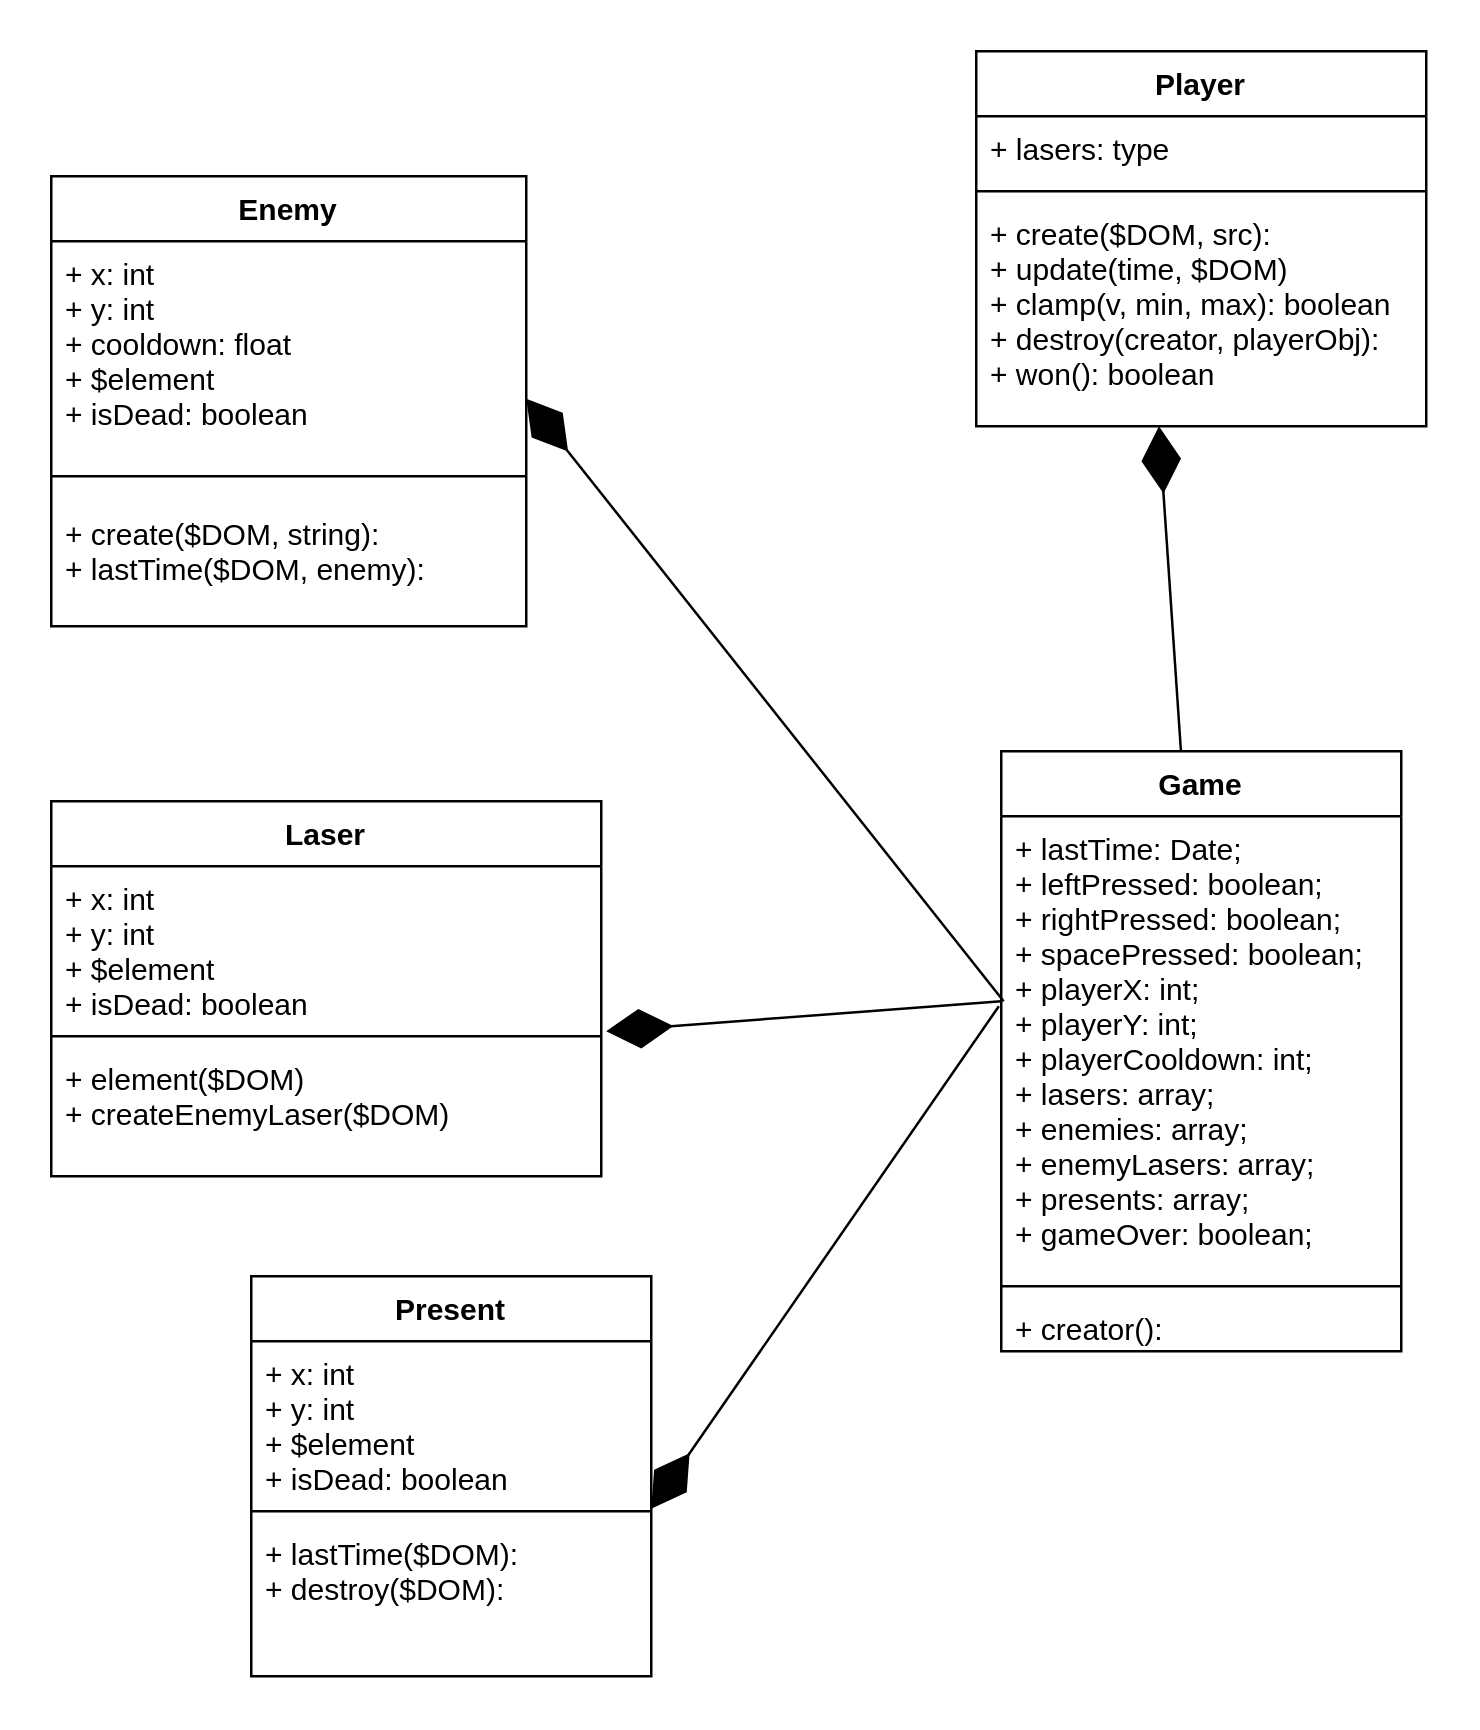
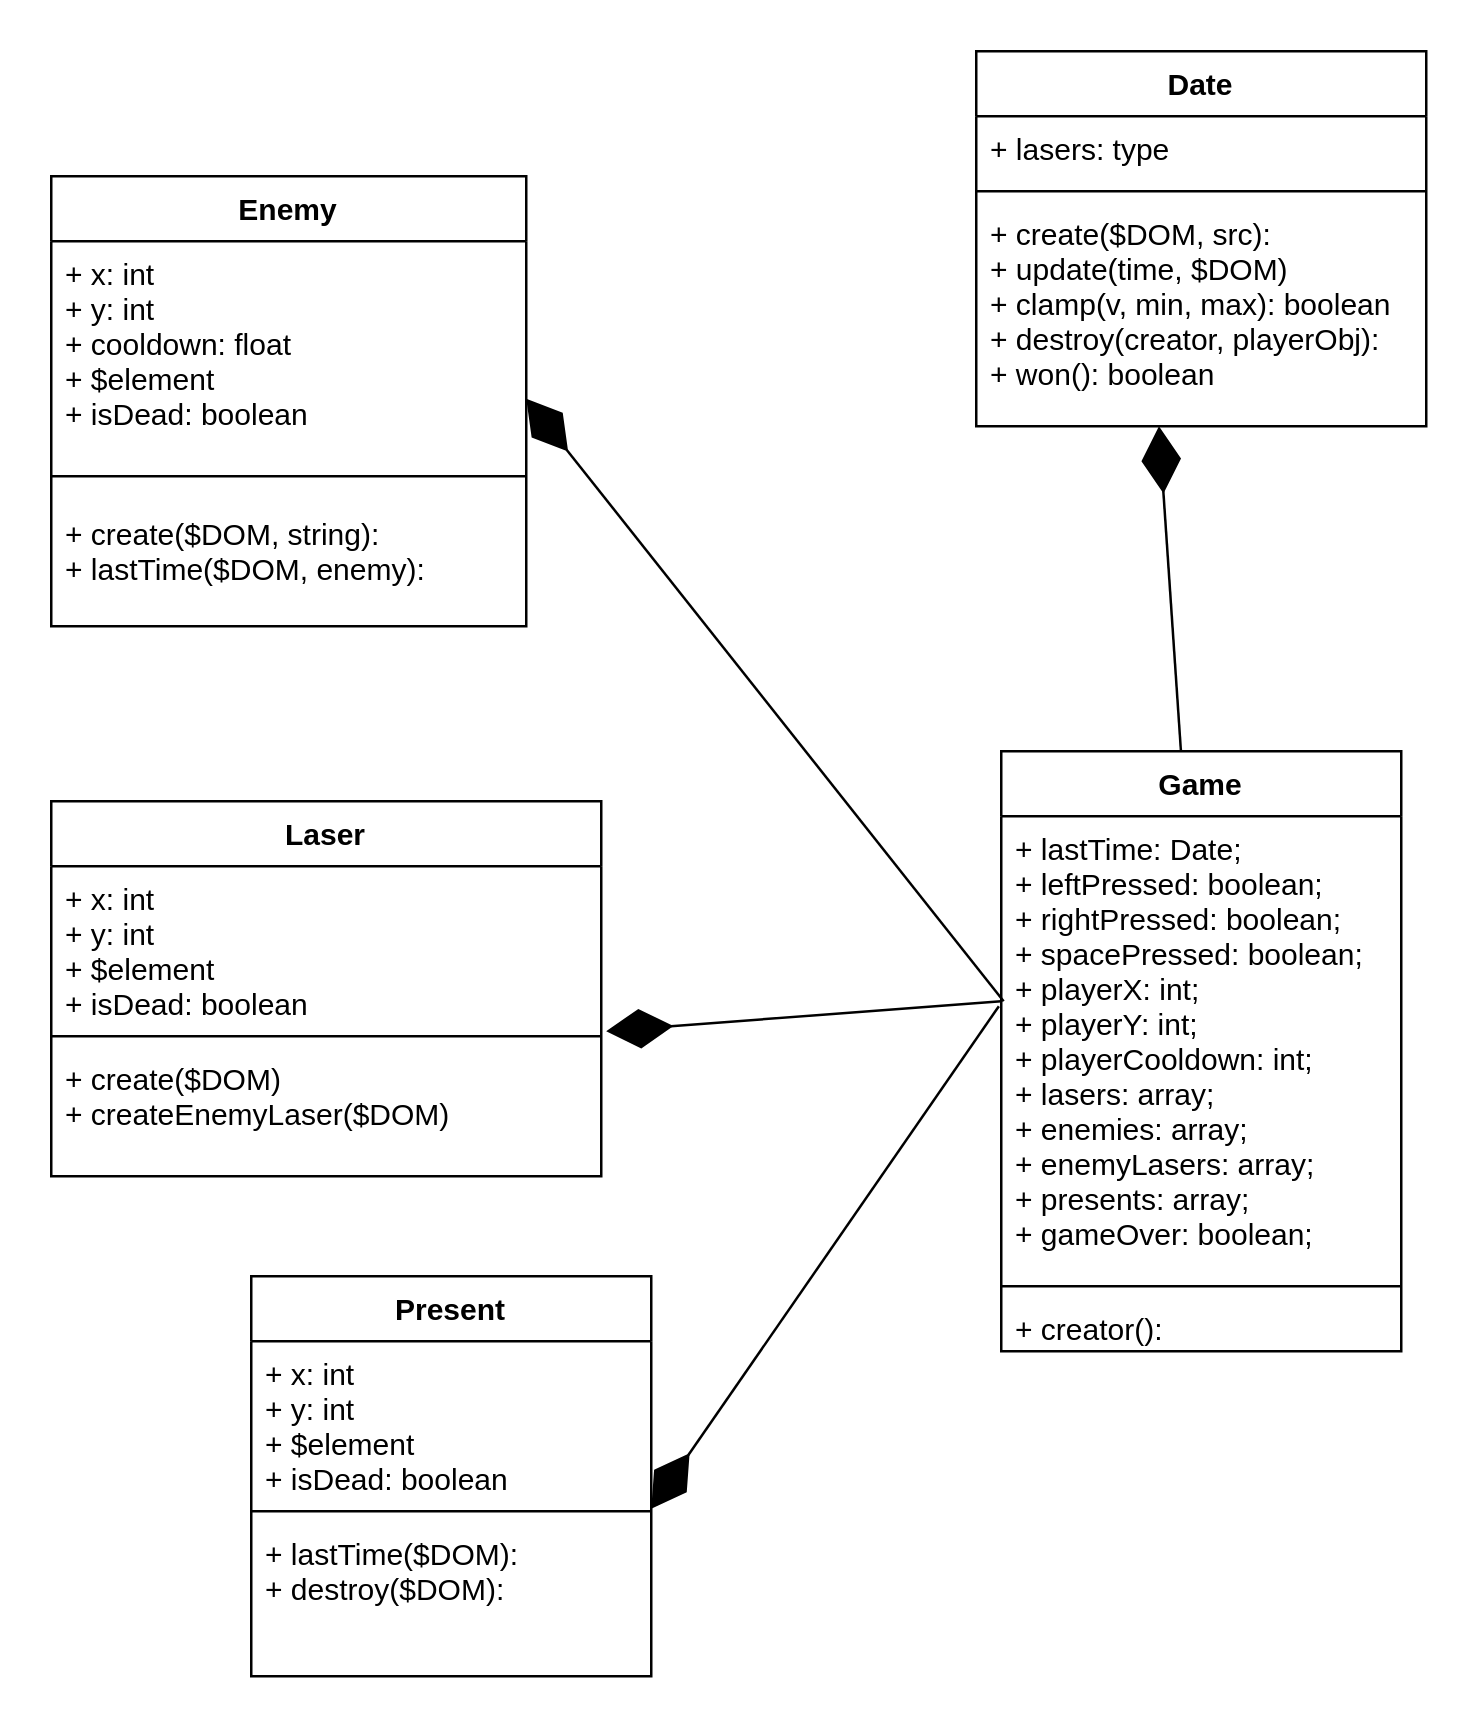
(1200, 85) -> (1200, 85)
(183, 1080) -> (179, 1080)
